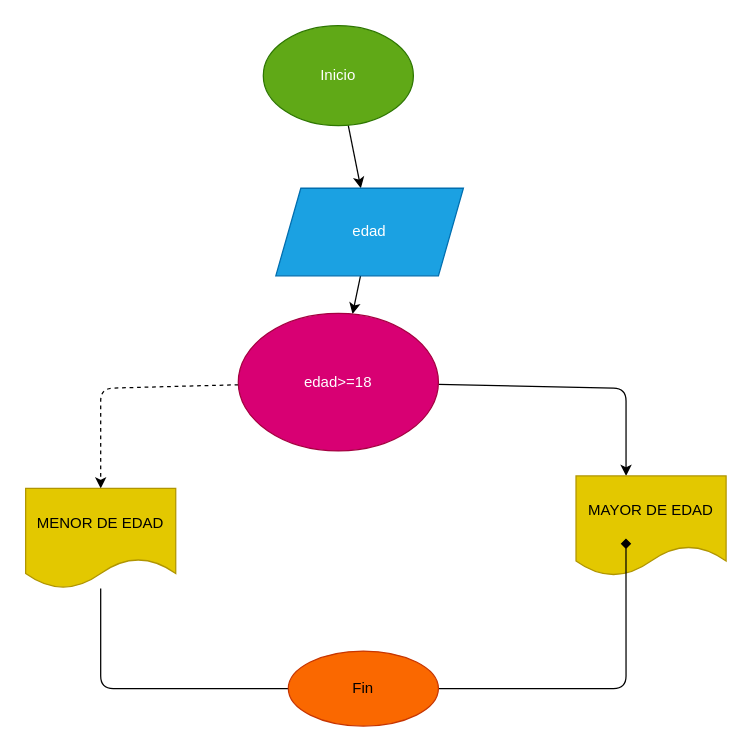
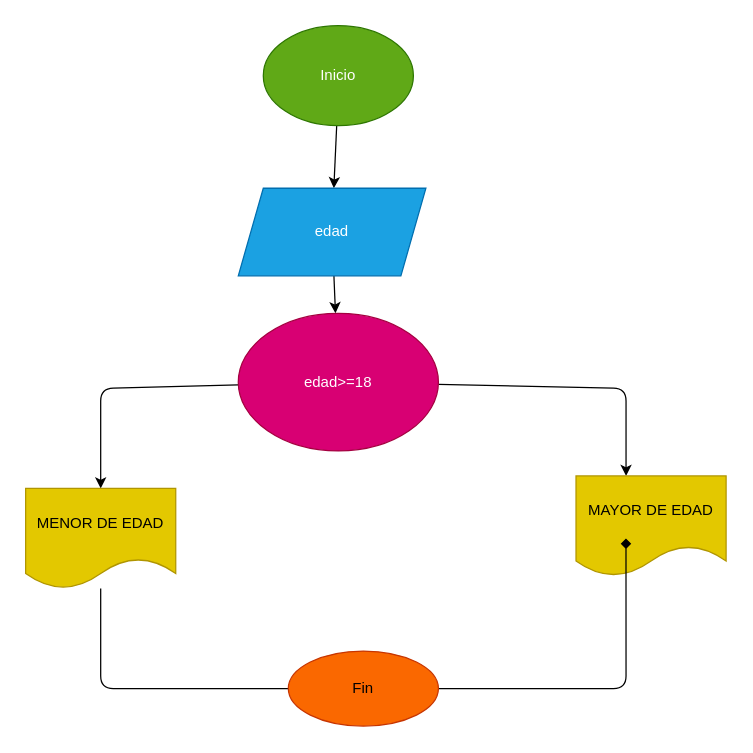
(369, 232) -> (332, 232)
(128, 387) -> (128, 387)
